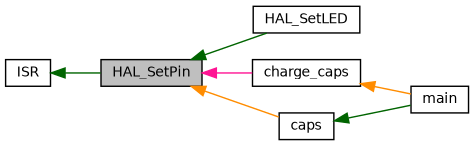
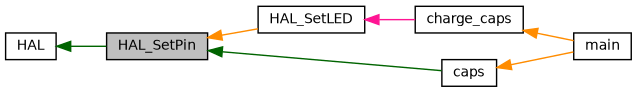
(236, 44) -> (240, 32)
(28, 73) -> (31, 46)
(234, 73) -> (397, 20)
(242, 104) -> (332, 61)
(379, 112) -> (542, 58)
